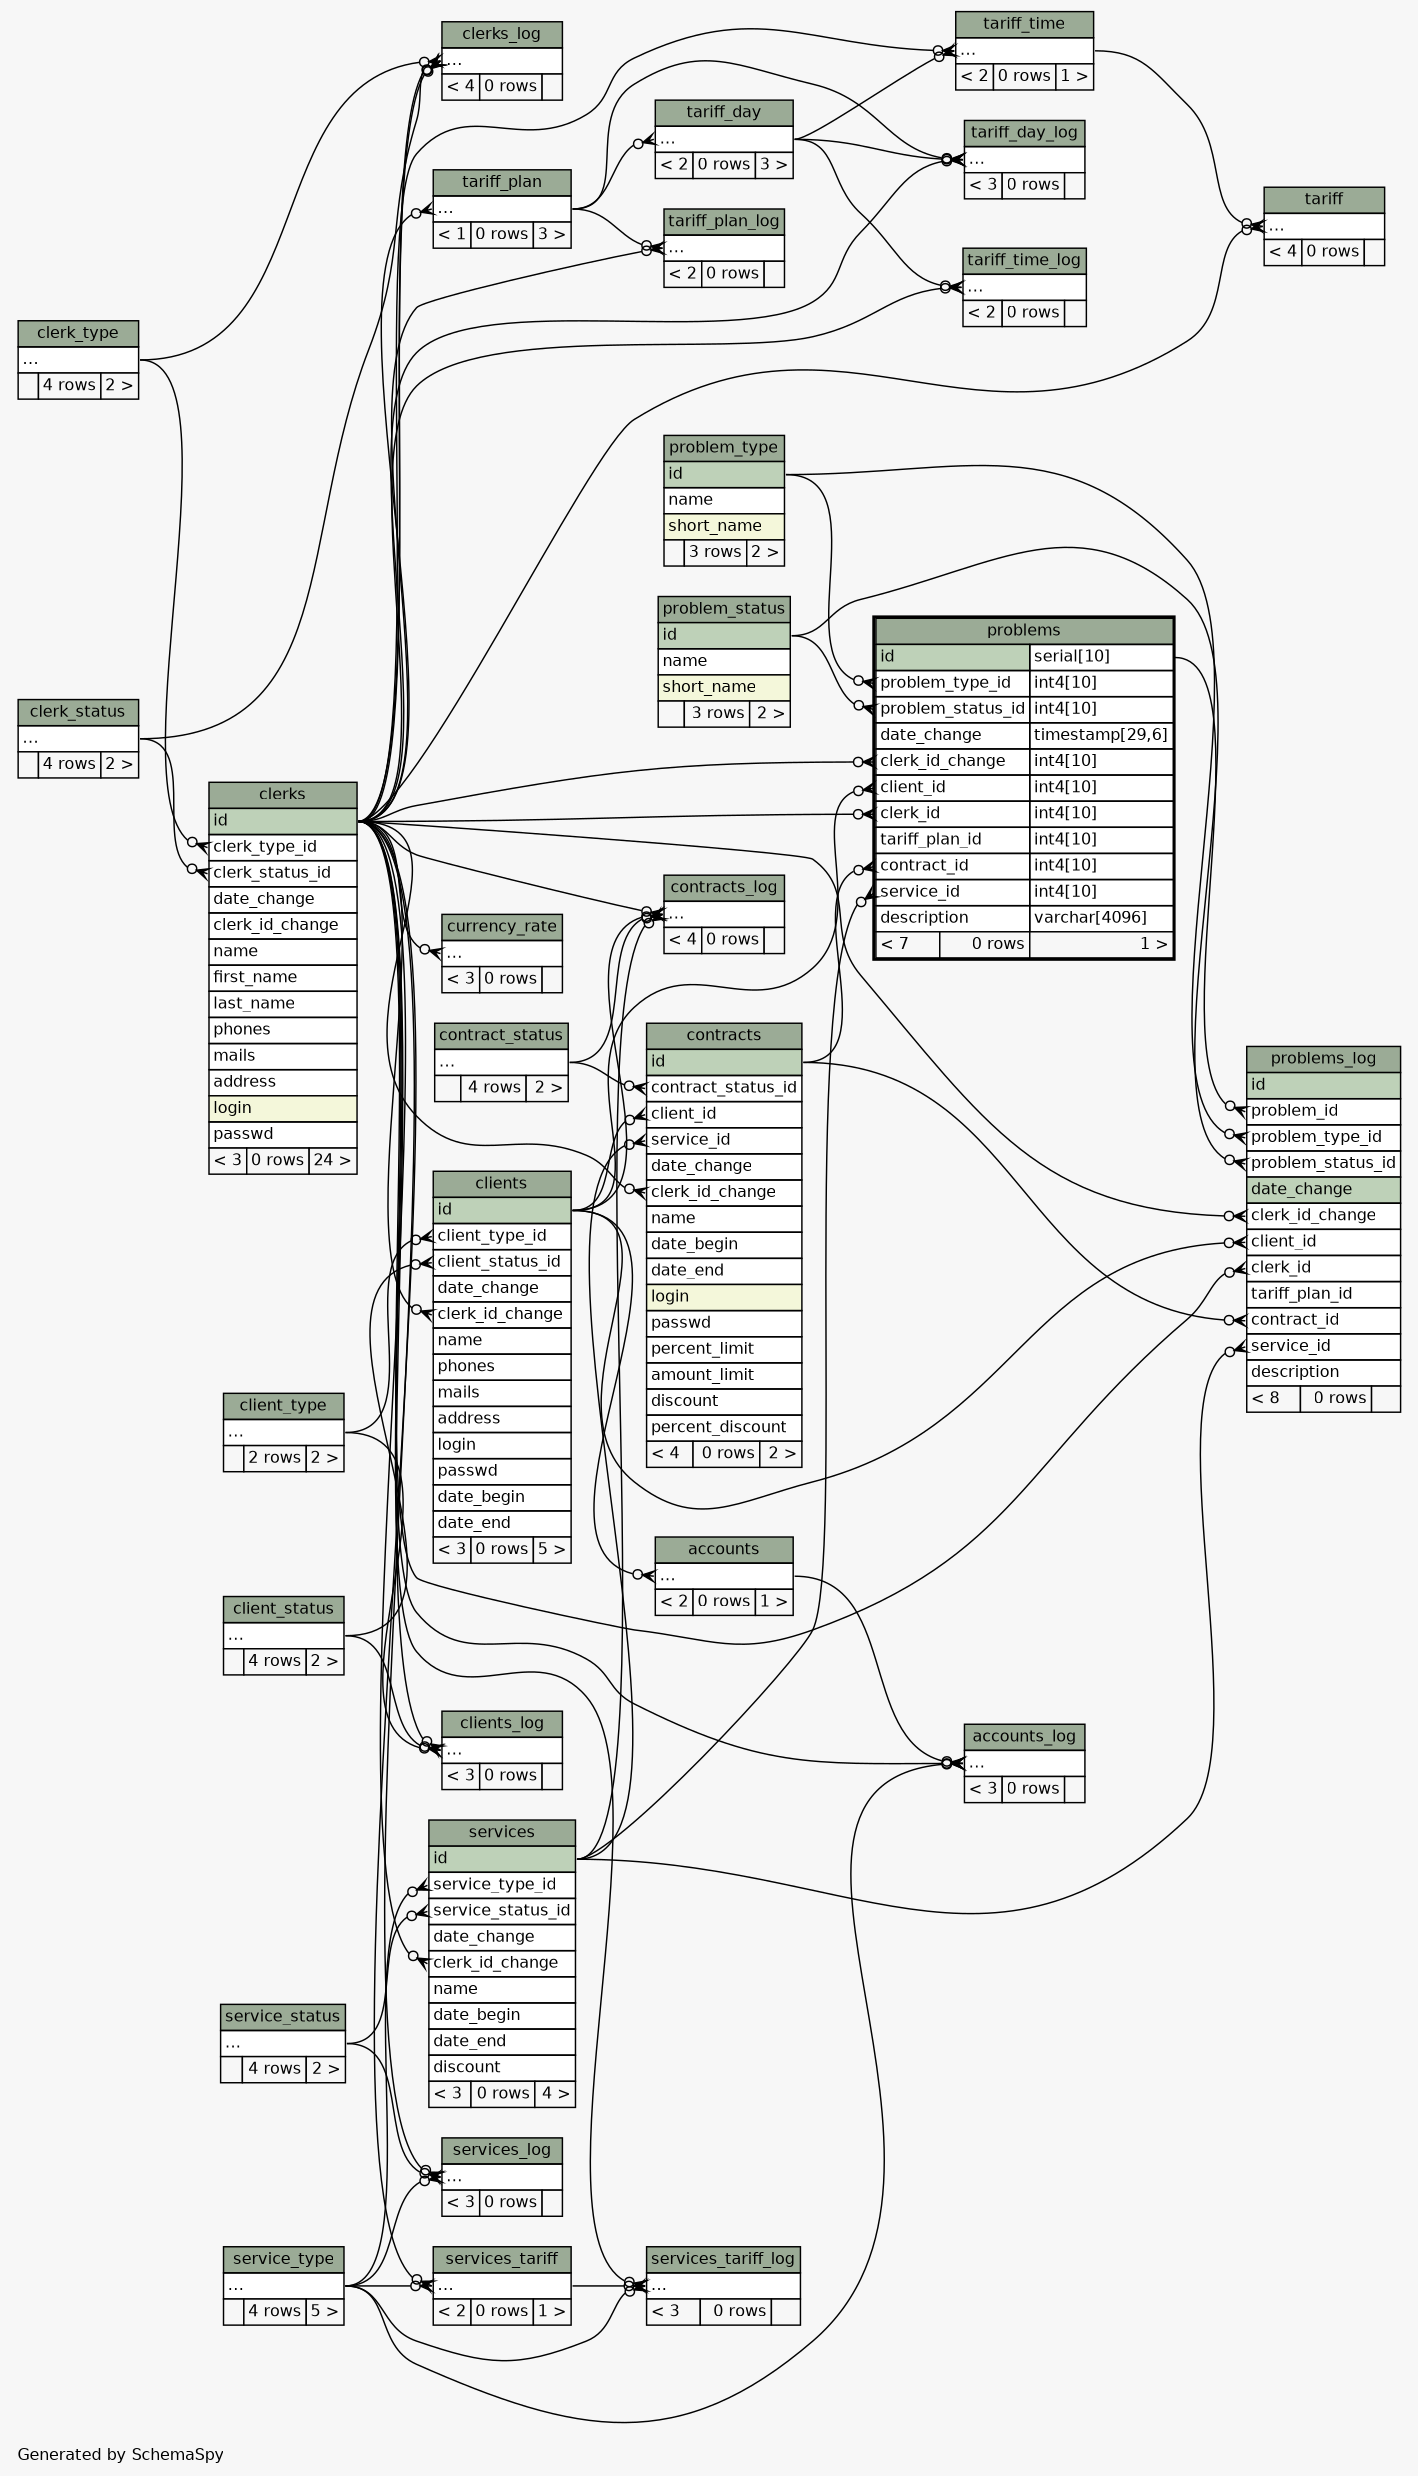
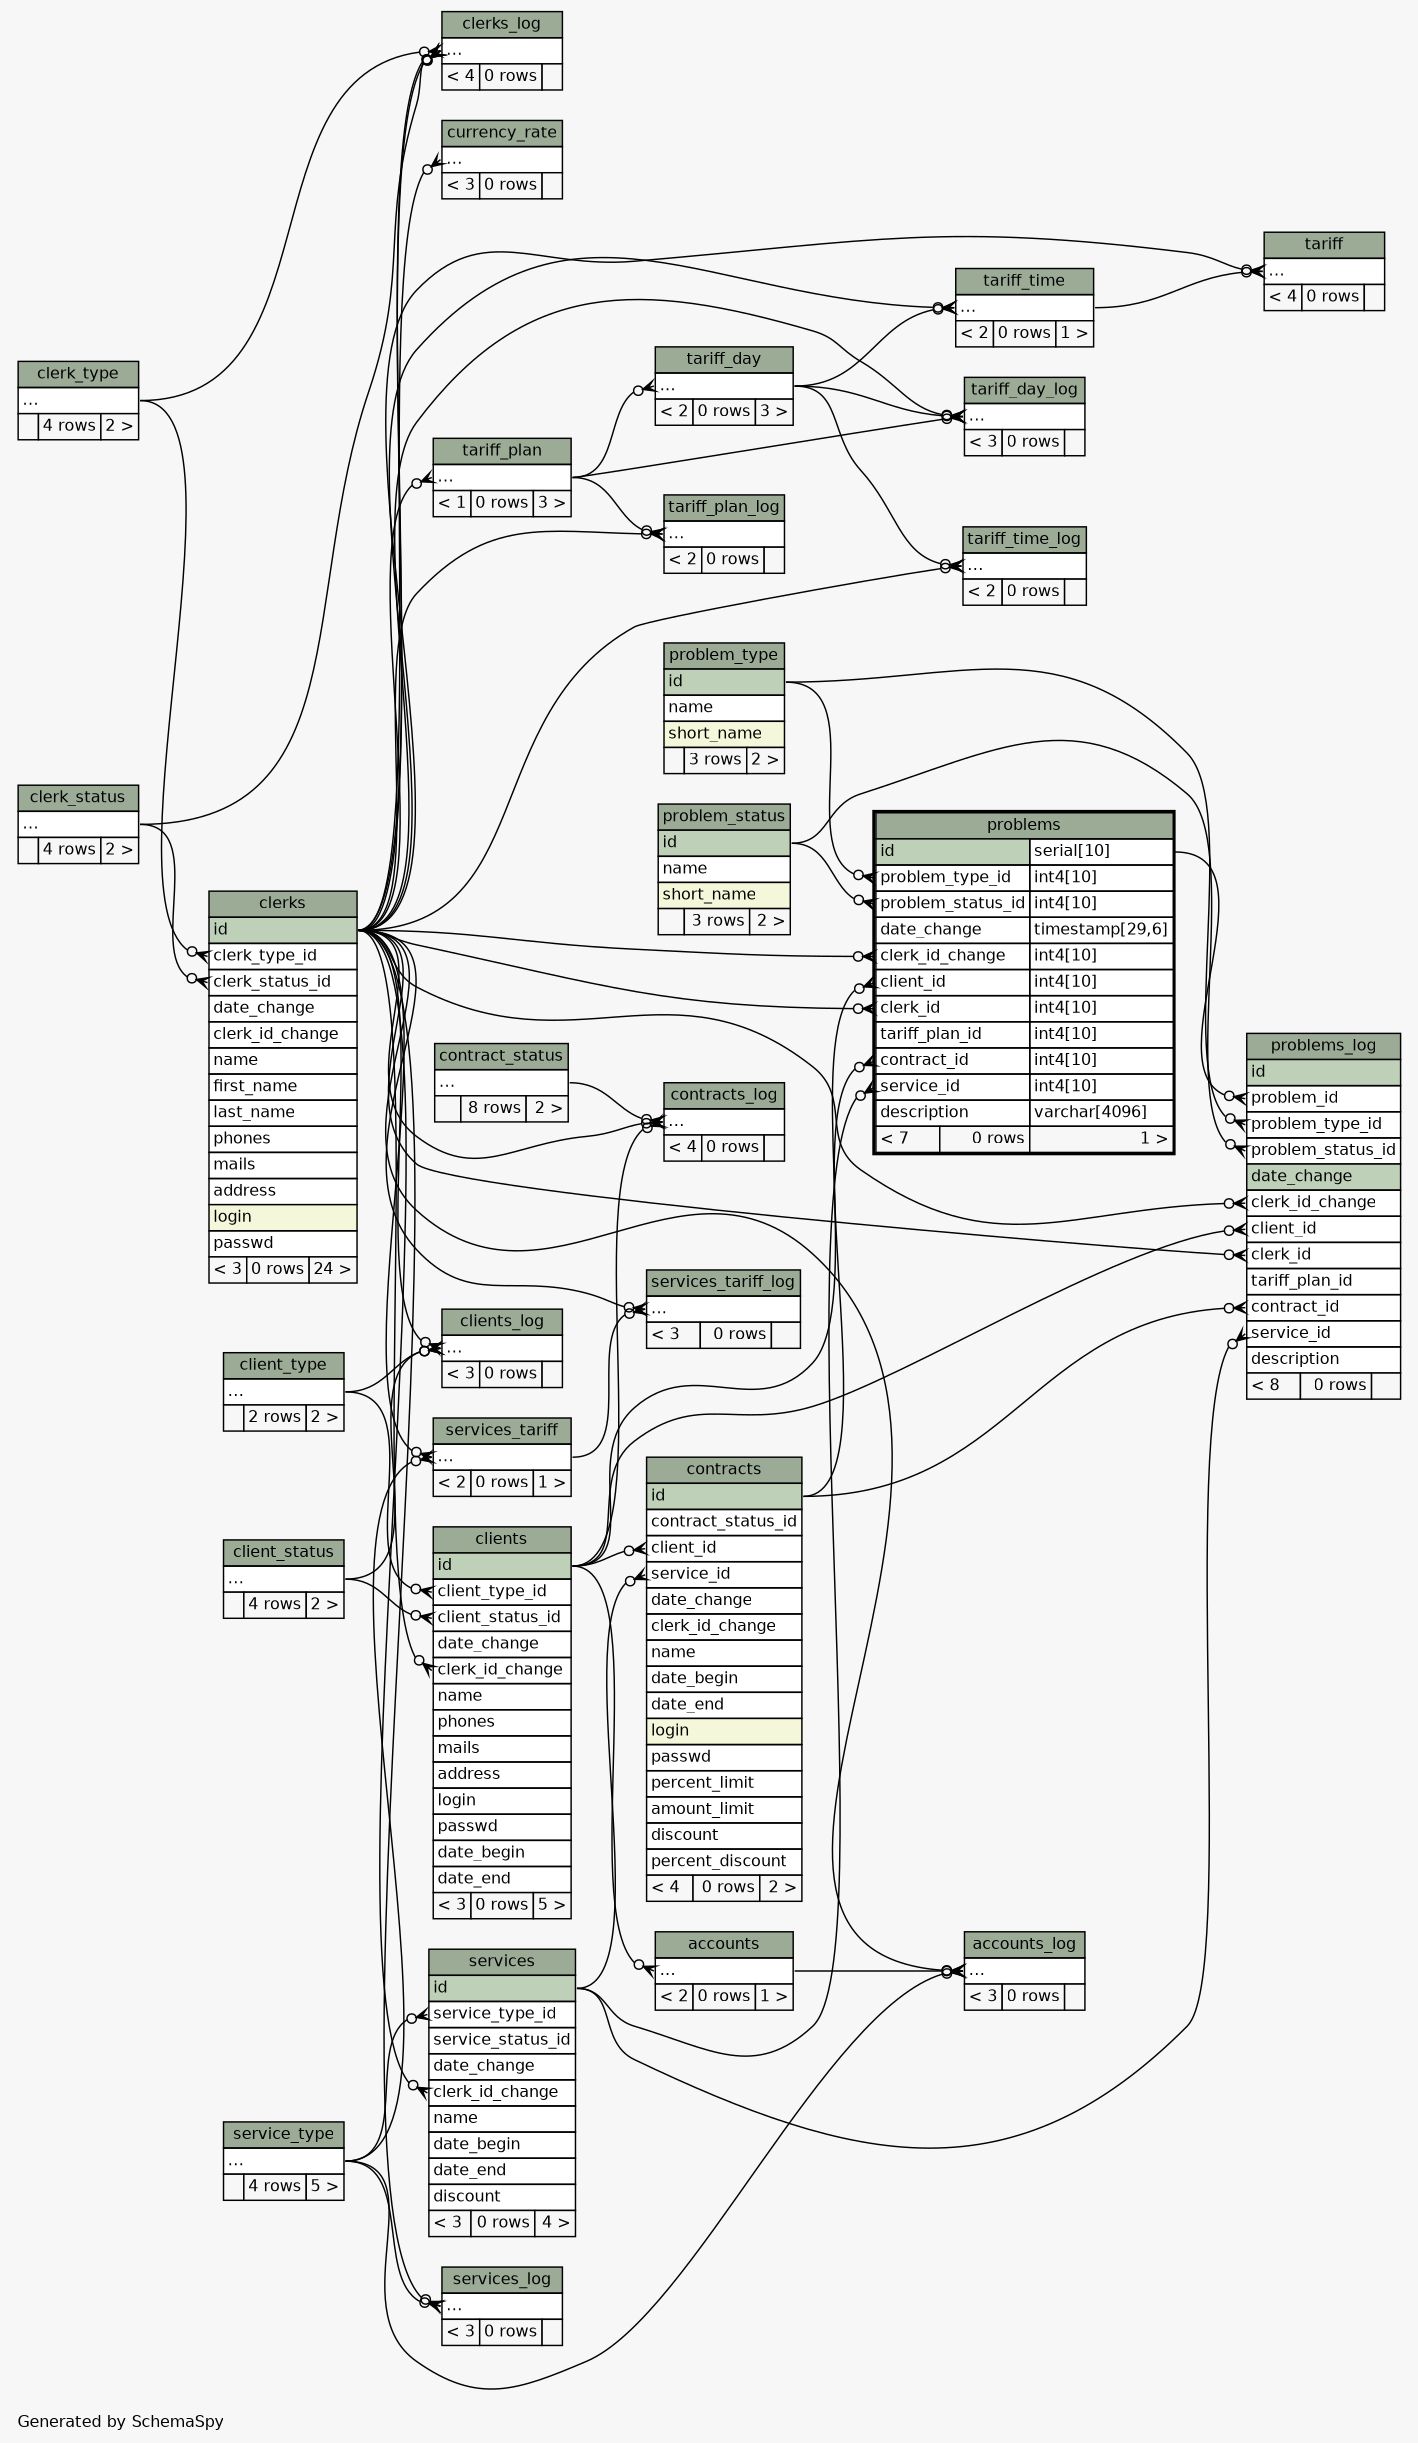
(387, 1027) -> none
(598, 1070) -> none
(495, 1088) -> (495, 1108)
(620, 1420) -> none
(283, 2044) -> none
(486, 2359) -> none
